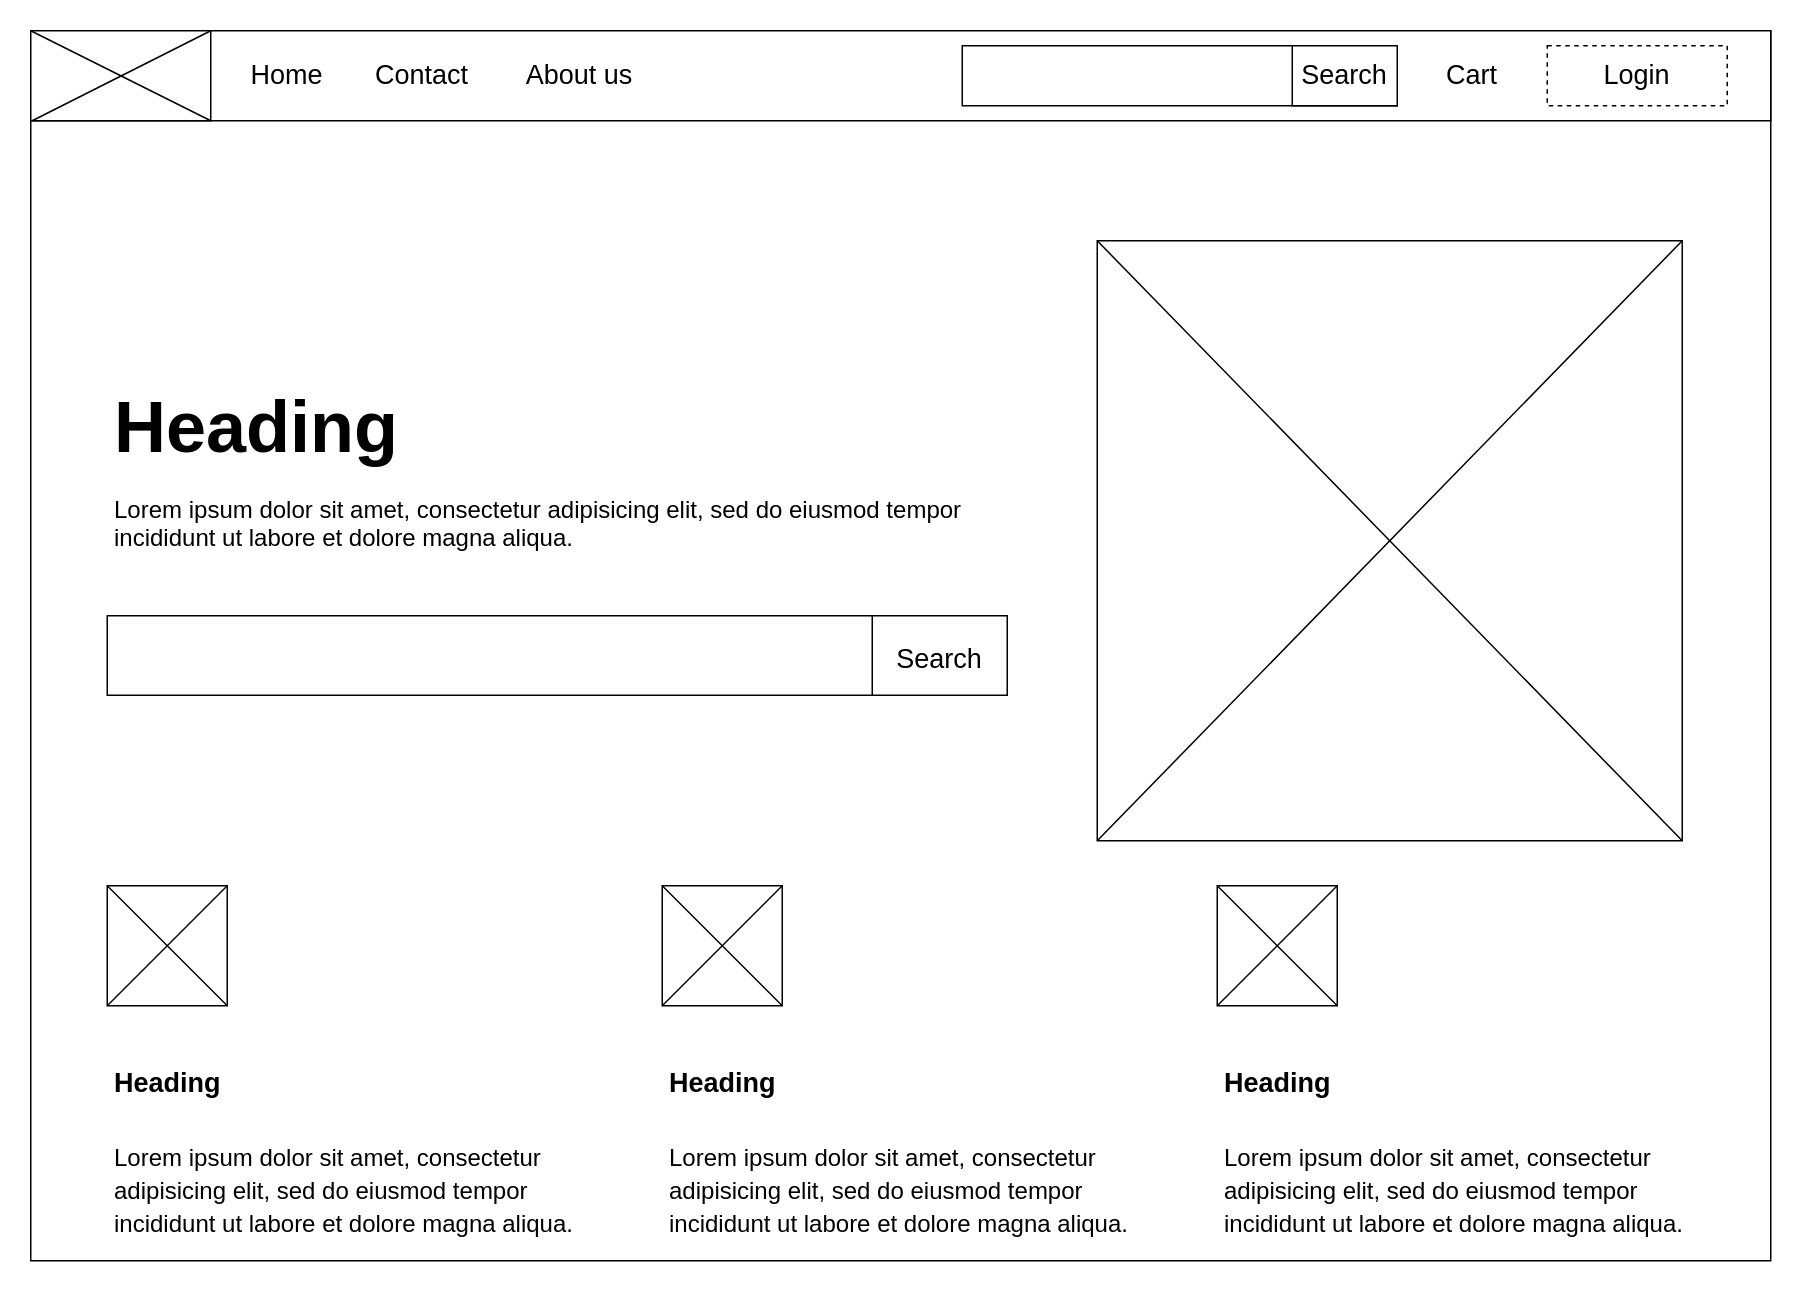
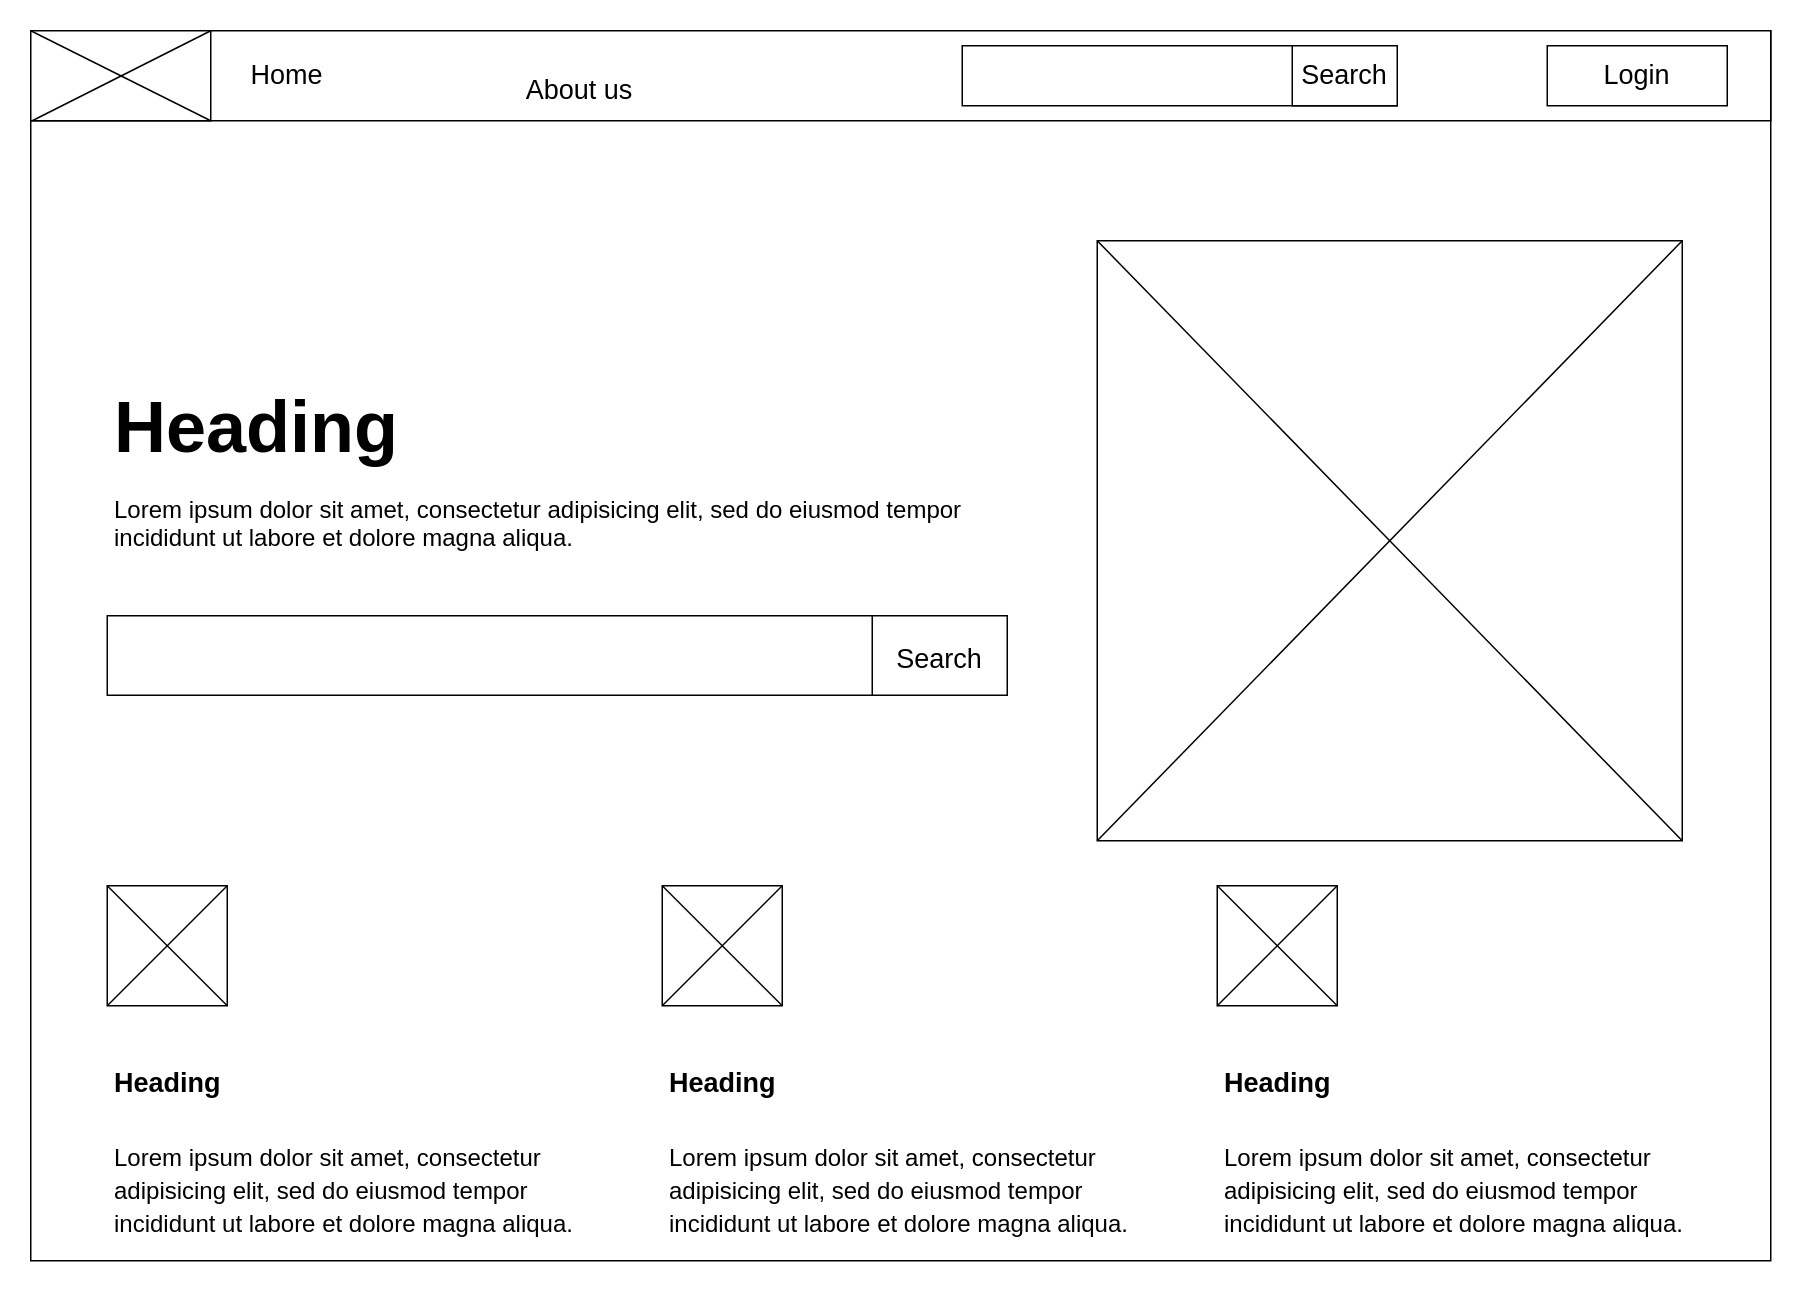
(422, 76) -> none
(580, 76) -> (580, 91)
(1472, 76) -> none
(1637, 76) -> (1637, 76)
